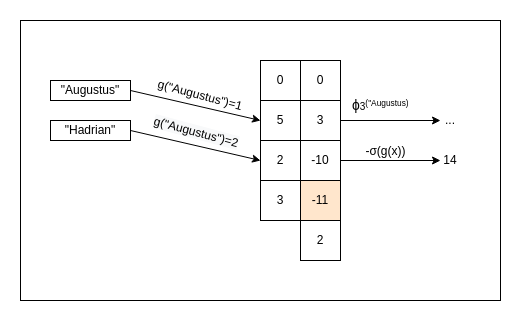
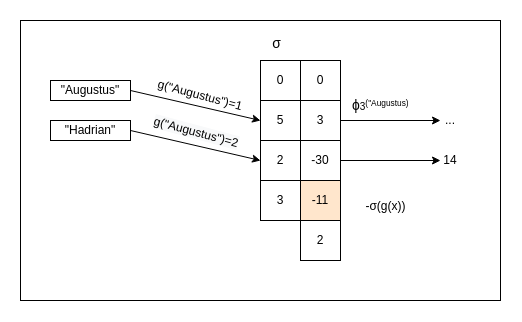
none -> (281, 36)
(386, 151) -> (386, 206)
(321, 161) -> (321, 161)
